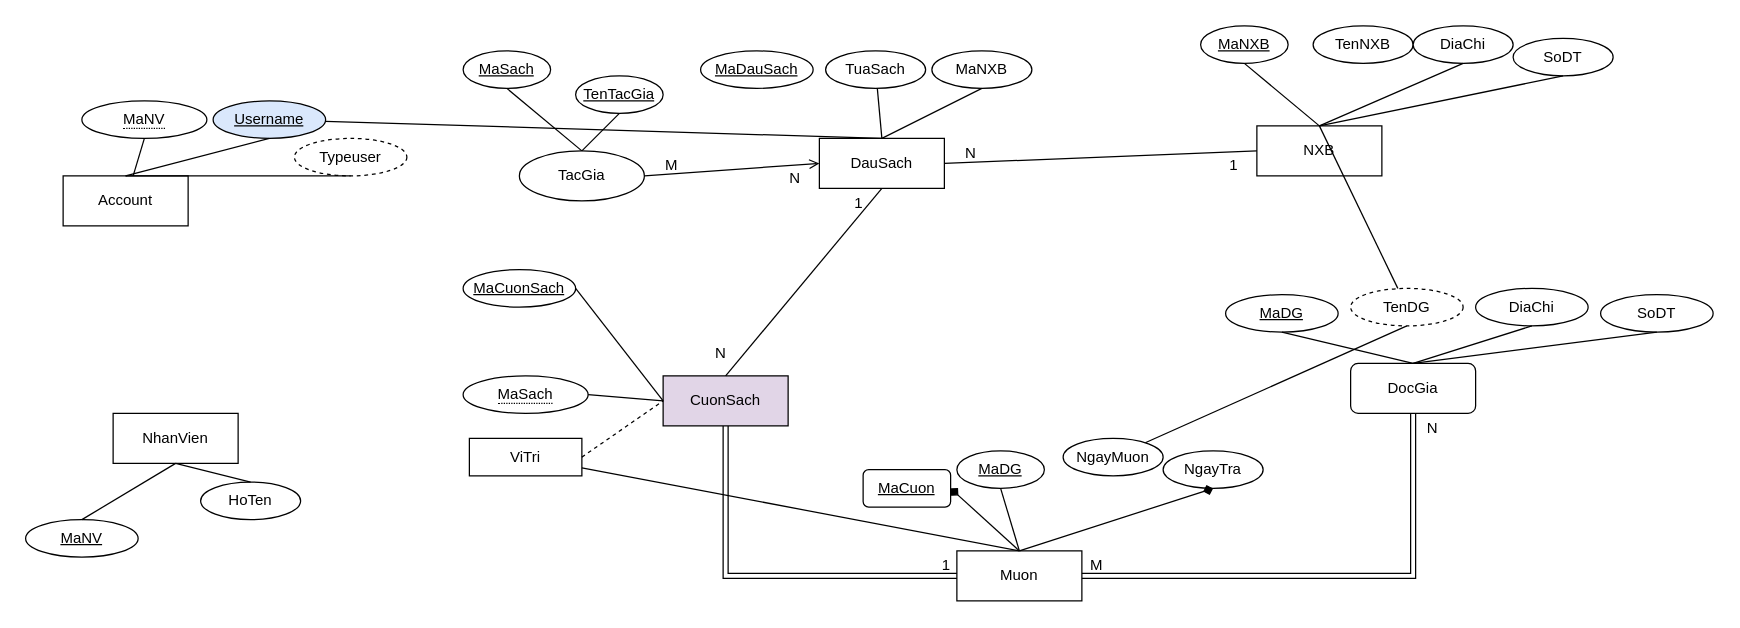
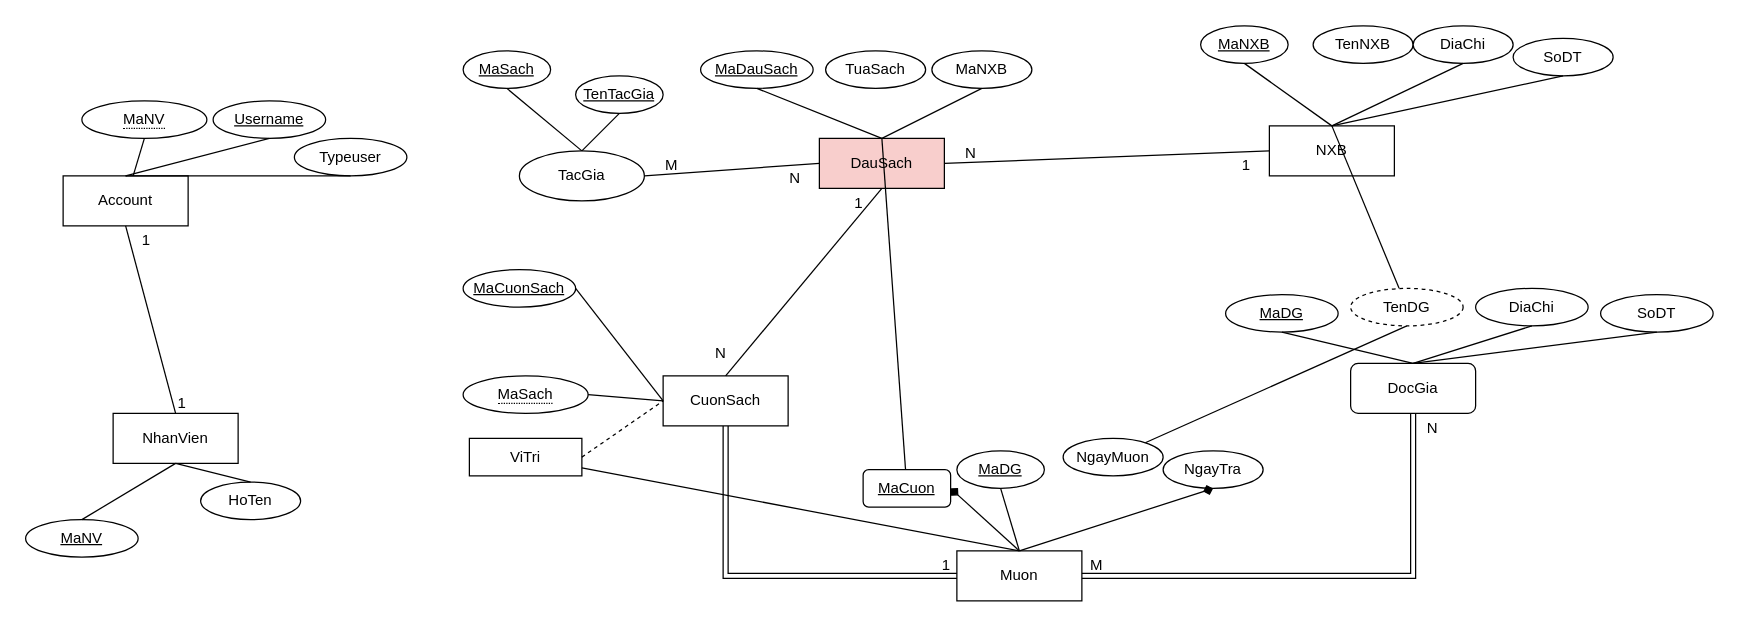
(880, 112) -> (894, 305)
(269, 119) -> (269, 119)
(719, 133) -> (818, 112)
(1319, 151) -> (1332, 151)
(351, 157) -> (351, 157)
(882, 163) -> (882, 163)
(813, 164) -> (814, 163)
none -> (151, 319)
(726, 401) -> (726, 401)
